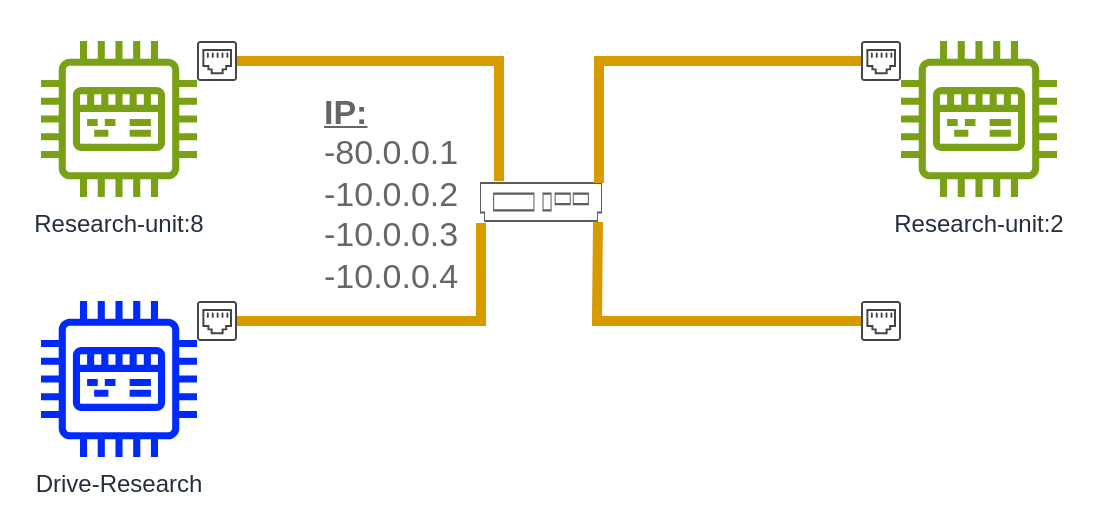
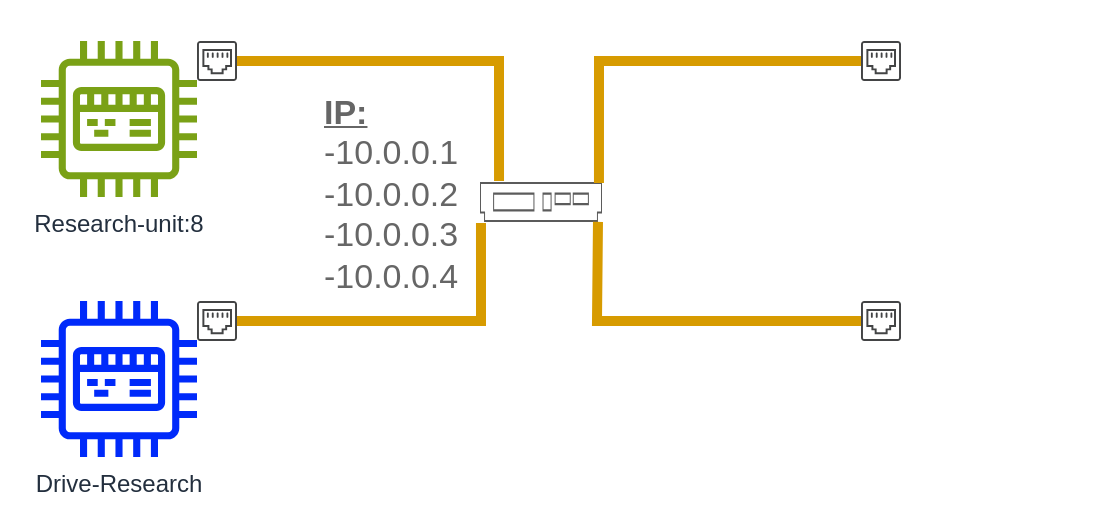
(979, 119) -> none
(397, 197) -> (397, 197)
